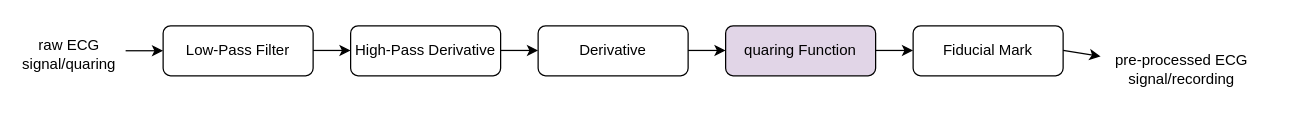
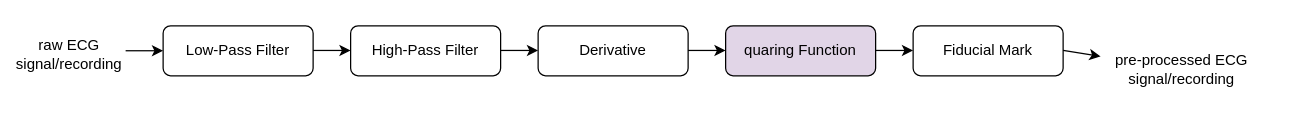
(426, 51) -> (426, 51)
(69, 54) -> (69, 54)
